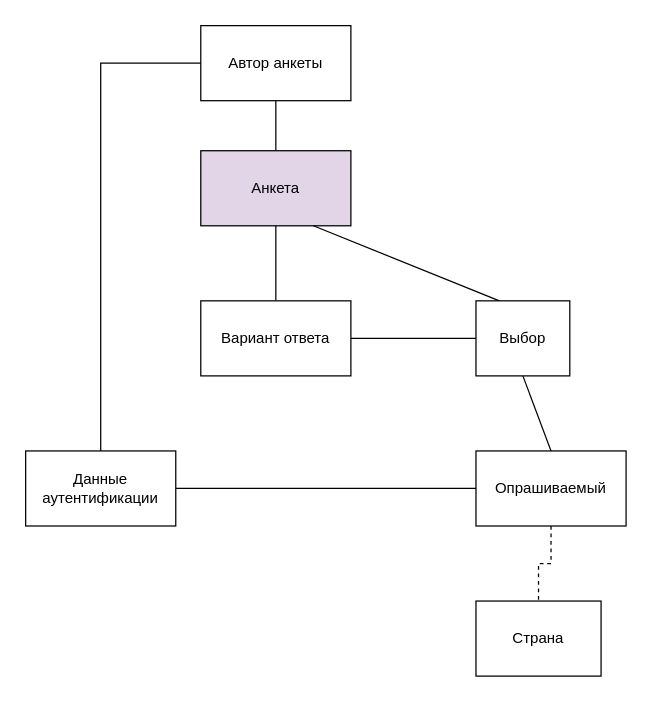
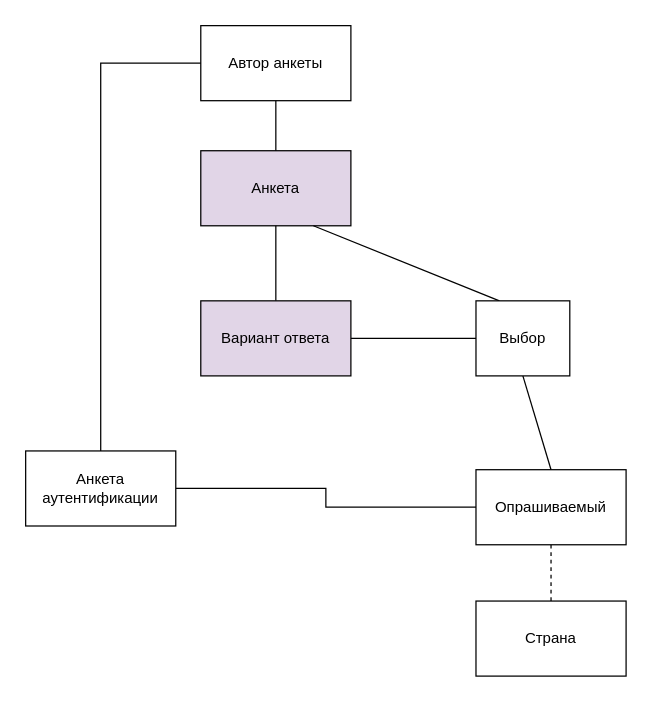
(276, 338) -> (276, 338)
(101, 488) -> (101, 488)
(551, 488) -> (551, 507)
(538, 638) -> (551, 638)
